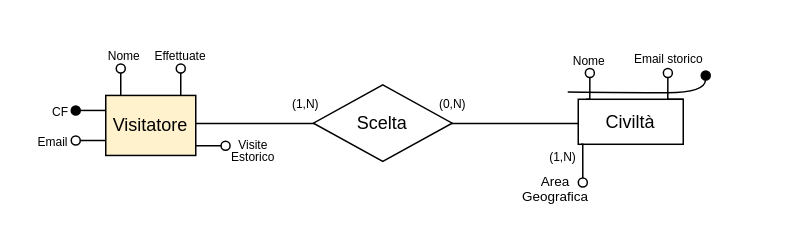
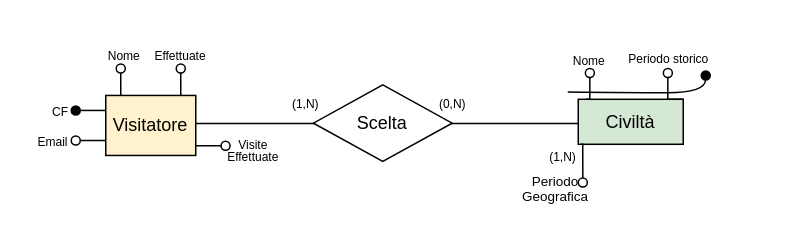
(669, 58) -> (669, 58)
(631, 122) -> (631, 122)
(254, 146) -> (254, 146)
(556, 188) -> (556, 188)
